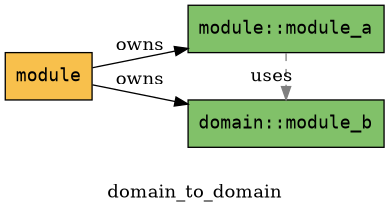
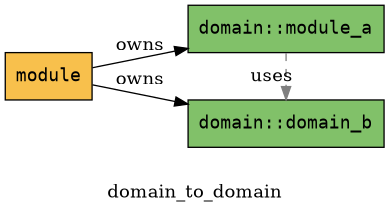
(286, 29) -> (286, 29)
(286, 124) -> (286, 124)
